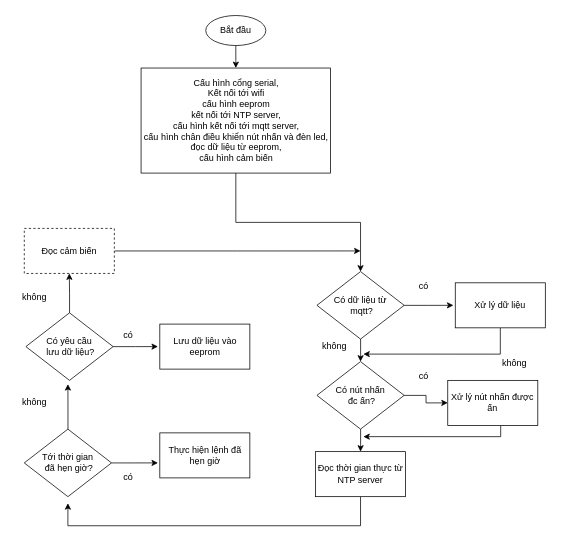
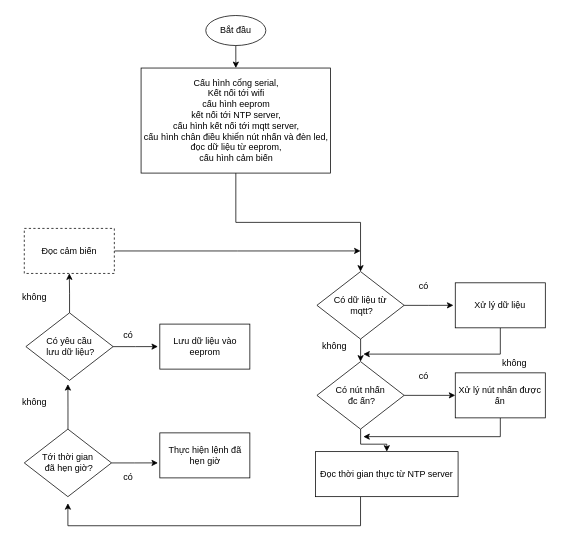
(493, 403) -> (500, 395)
(360, 474) -> (387, 474)
